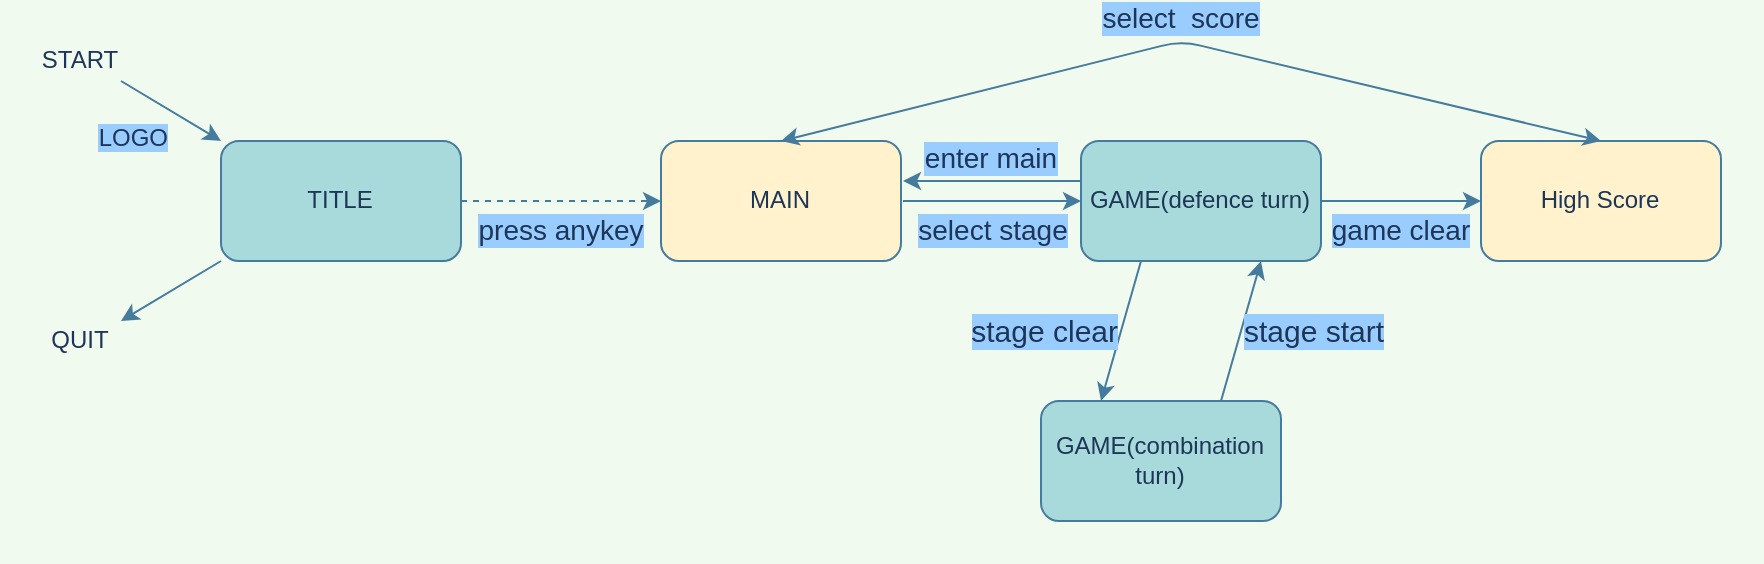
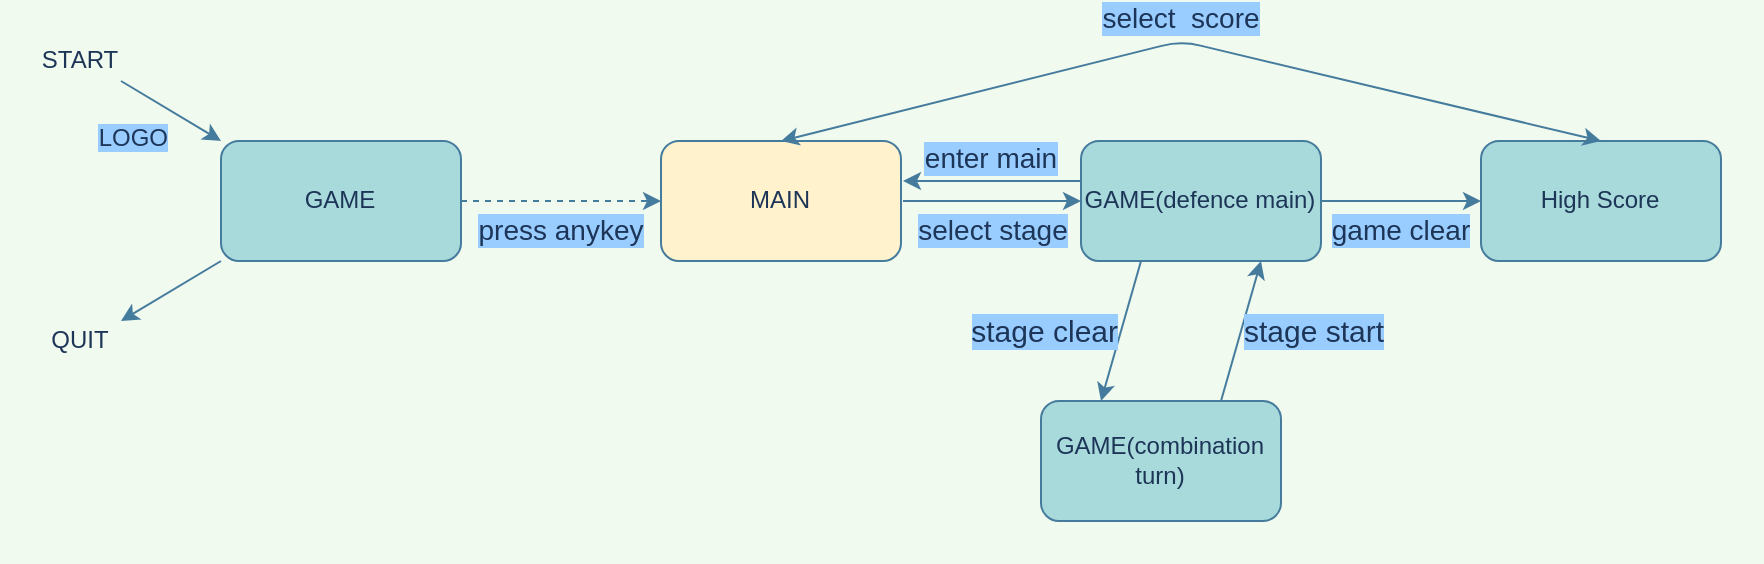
(341, 201) -> (341, 201)
(1201, 201) -> (1201, 201)
(1601, 201) -> (1601, 201)
